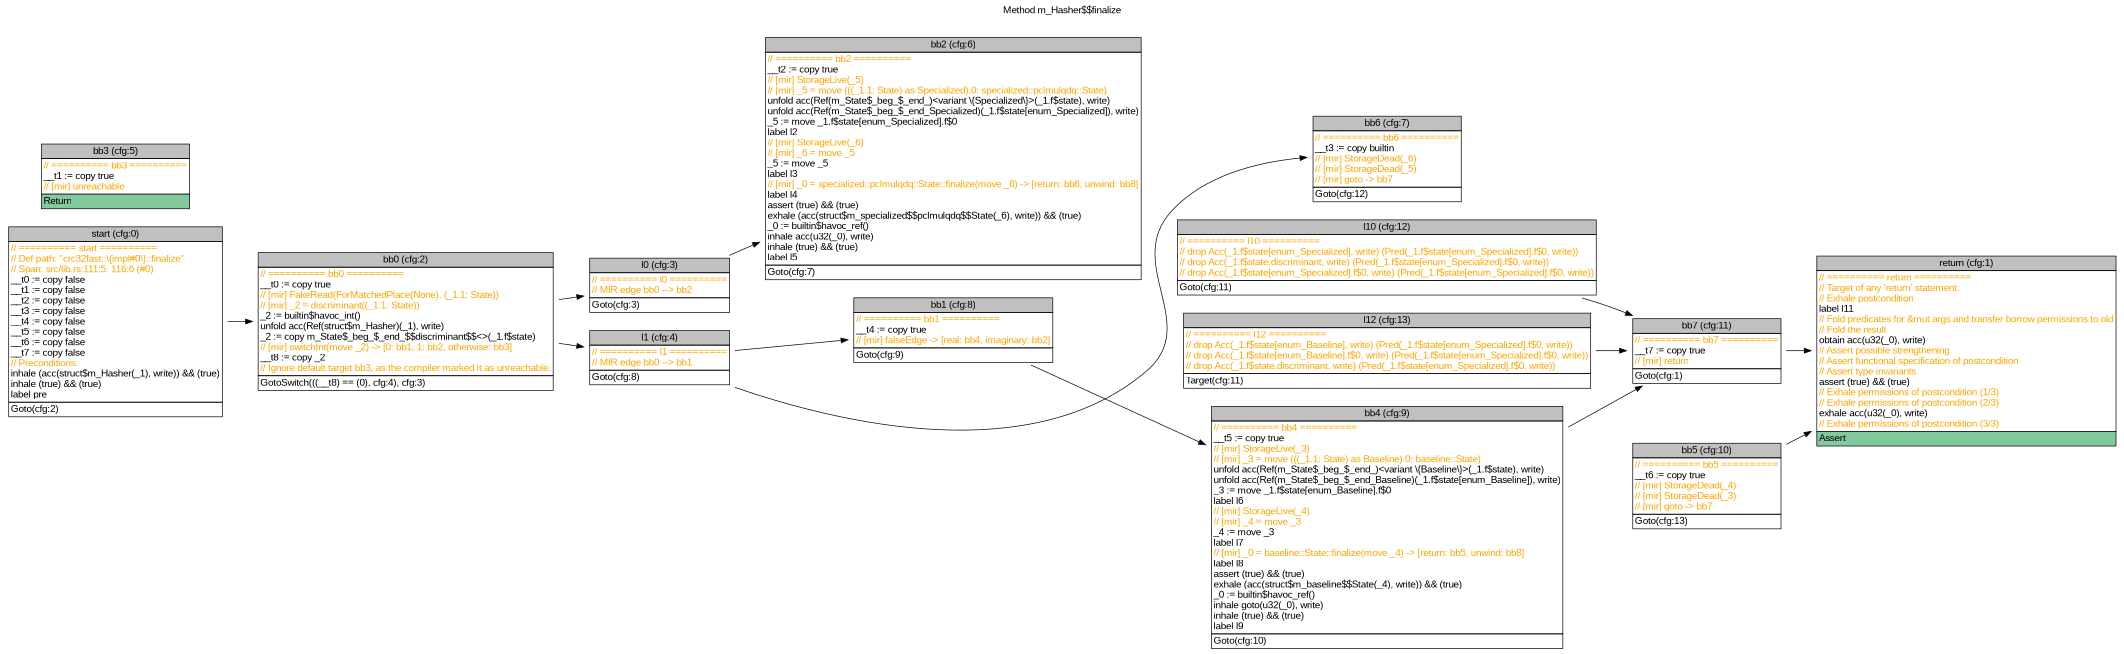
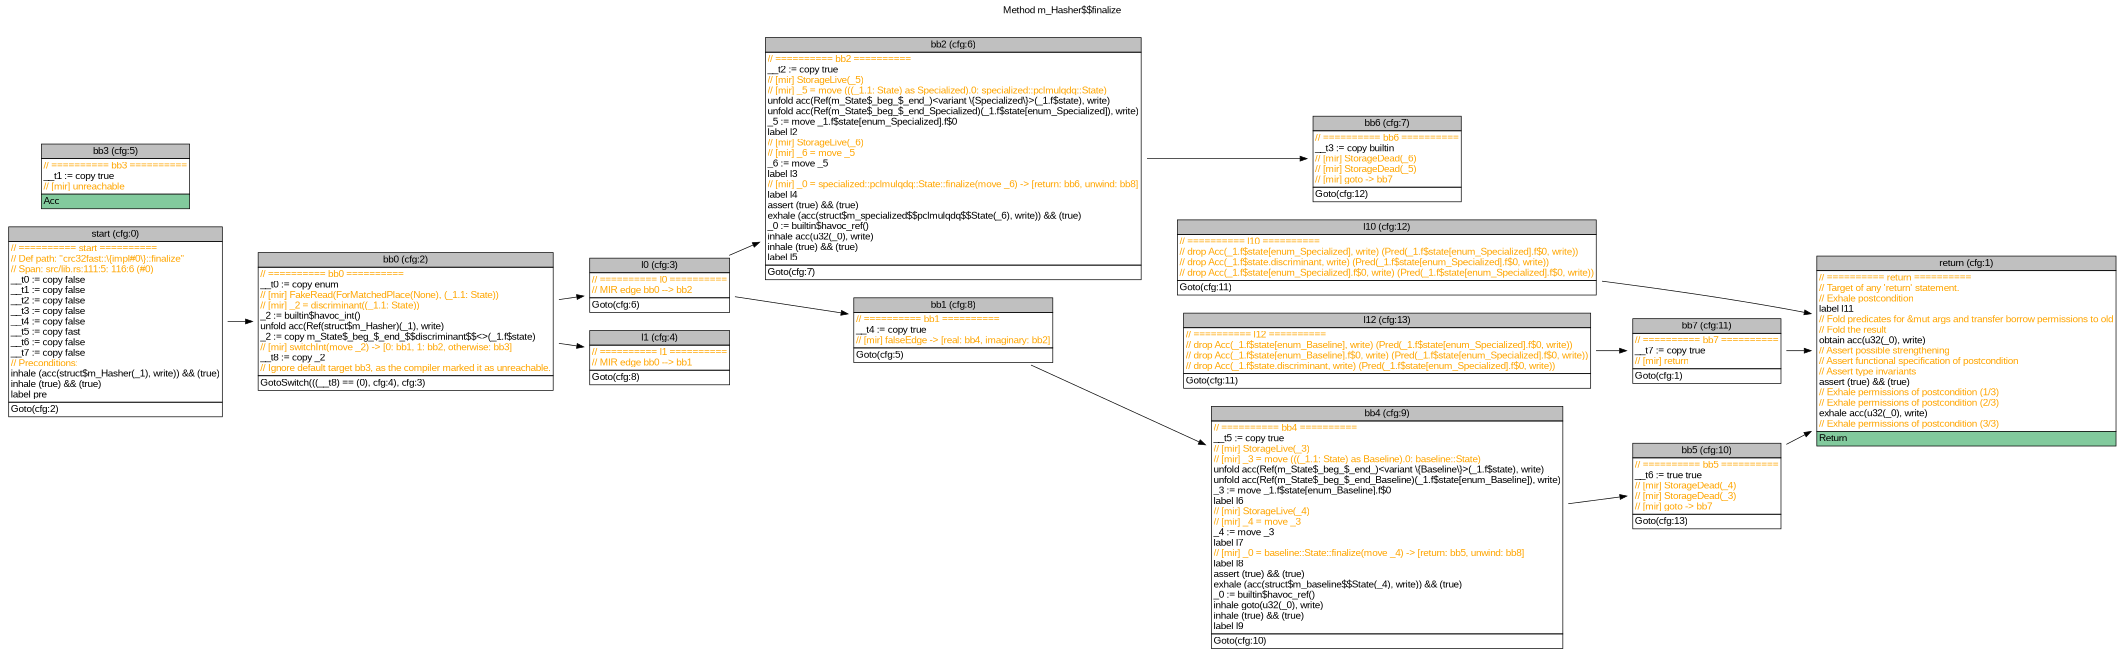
(798, 164) -> (798, 164)
(58, 201) -> (51, 201)
(296, 285) -> (300, 285)
(616, 305) -> (616, 305)
(1604, 305) -> (1703, 295)
(48, 332) -> (46, 332)
(788, 345) -> (788, 305)
(880, 355) -> (880, 355)
(1215, 381) -> (1212, 381)
(1097, 402) -> (1224, 159)
(1602, 408) -> (1594, 500)
(1832, 438) -> (1833, 438)
(1670, 475) -> (1669, 475)
